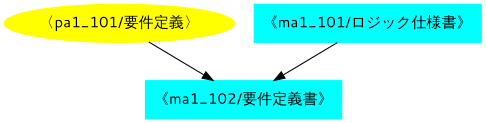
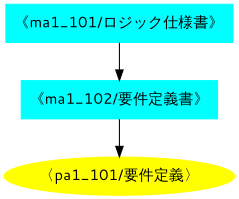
(176, 58) -> (119, 133)
